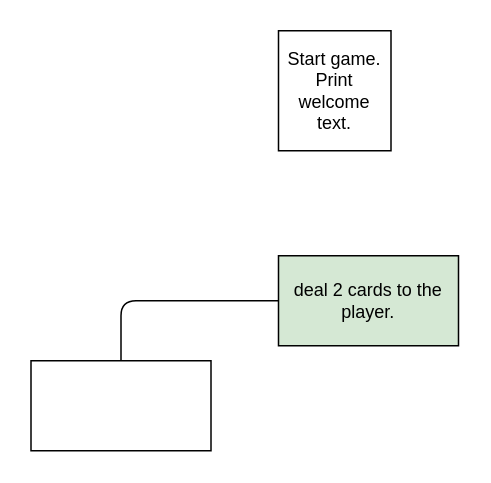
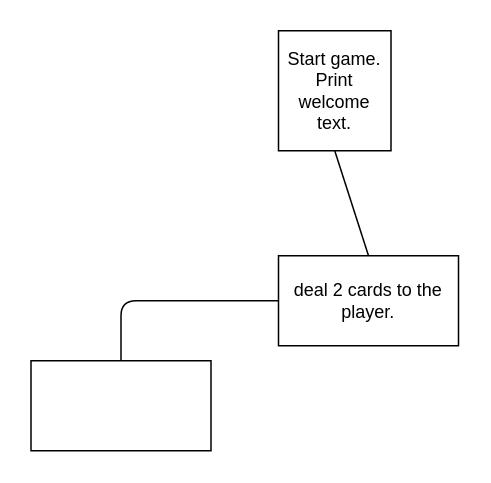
none -> (351, 203)
(368, 301) -> (368, 301)
